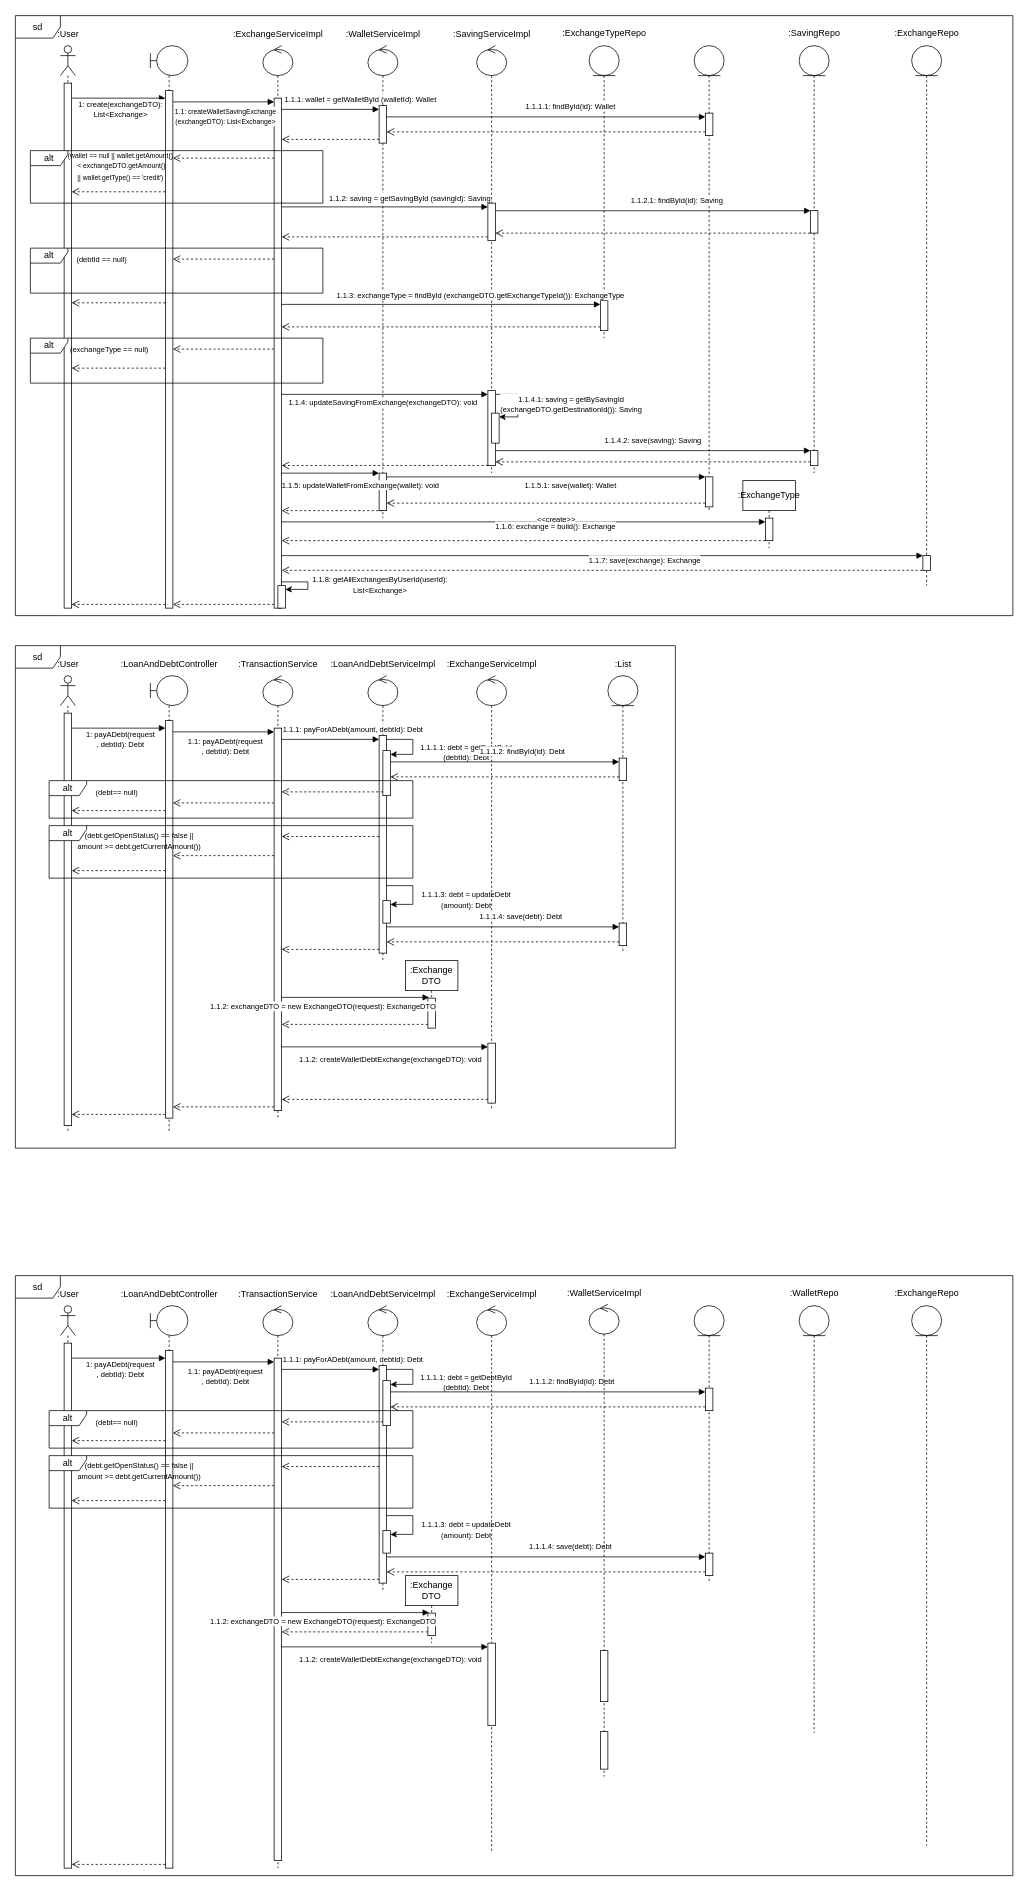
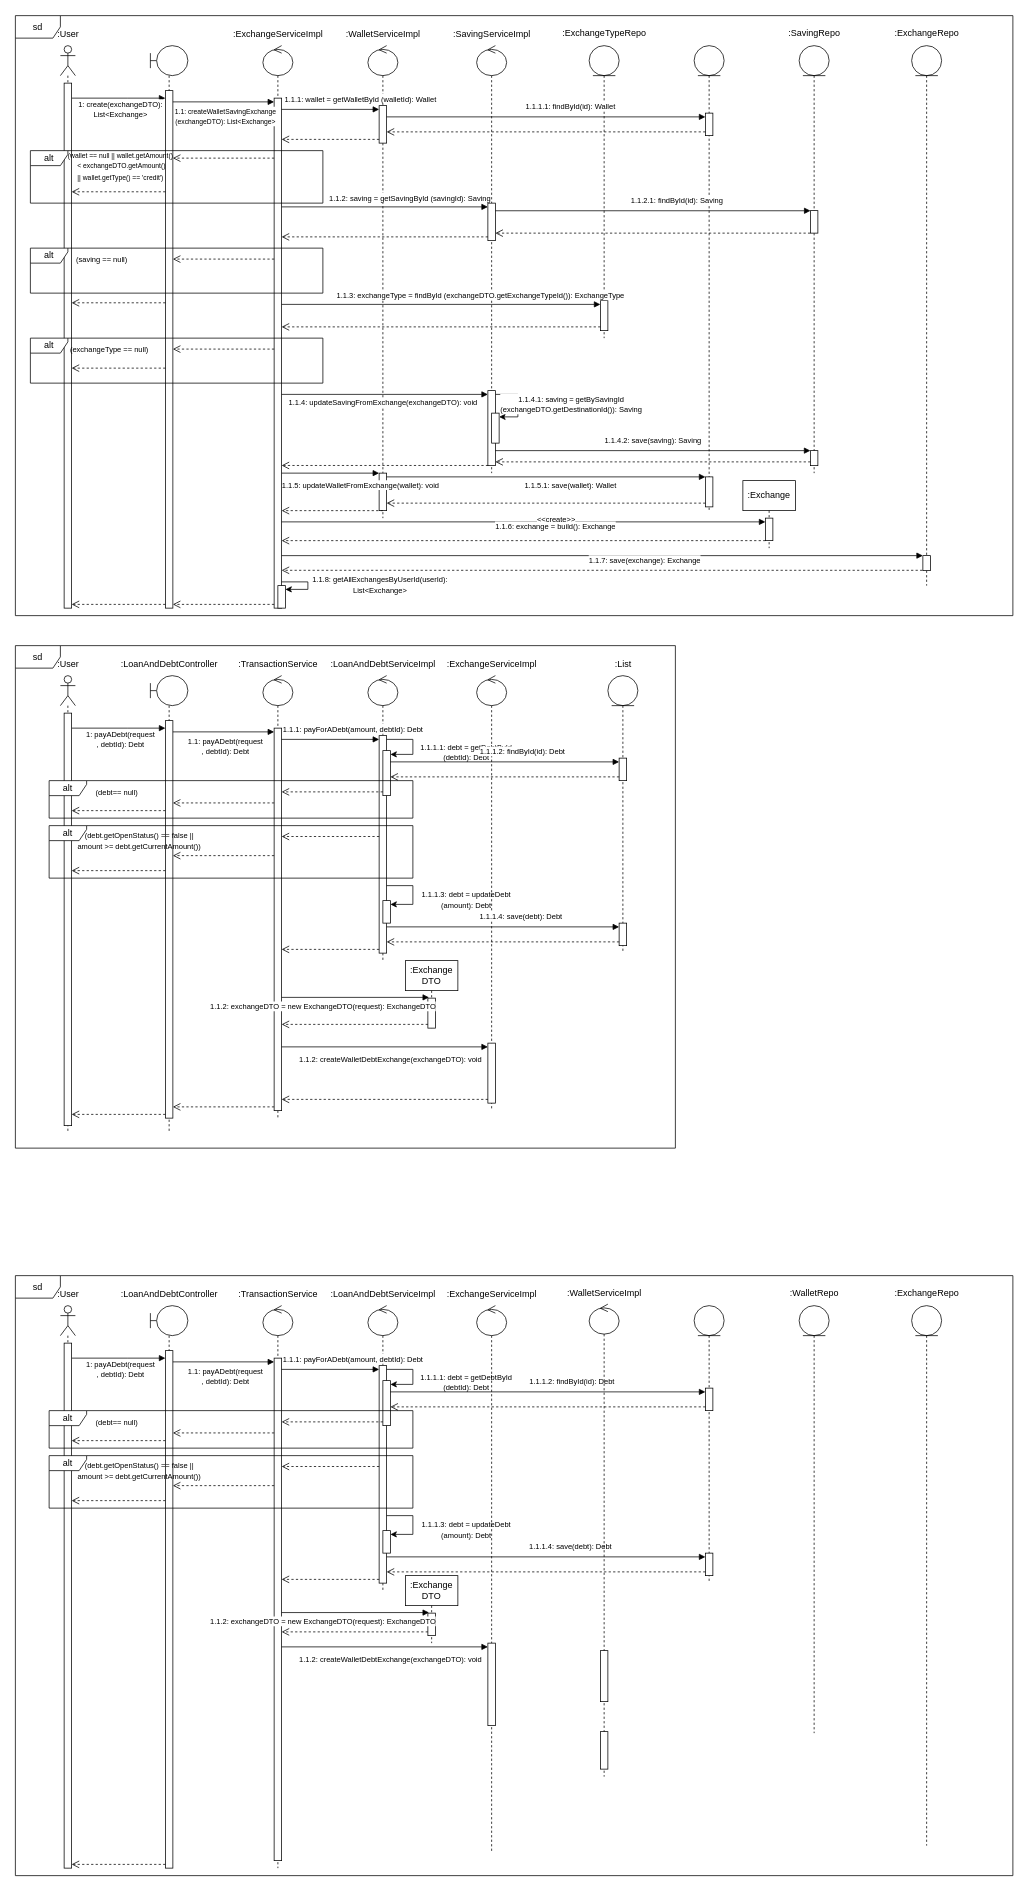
(102, 259) -> (102, 259)
(769, 495) -> (769, 495)
